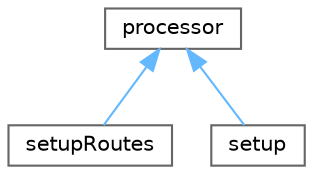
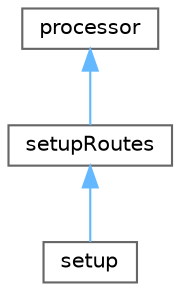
(222, 96) -> (90, 215)
